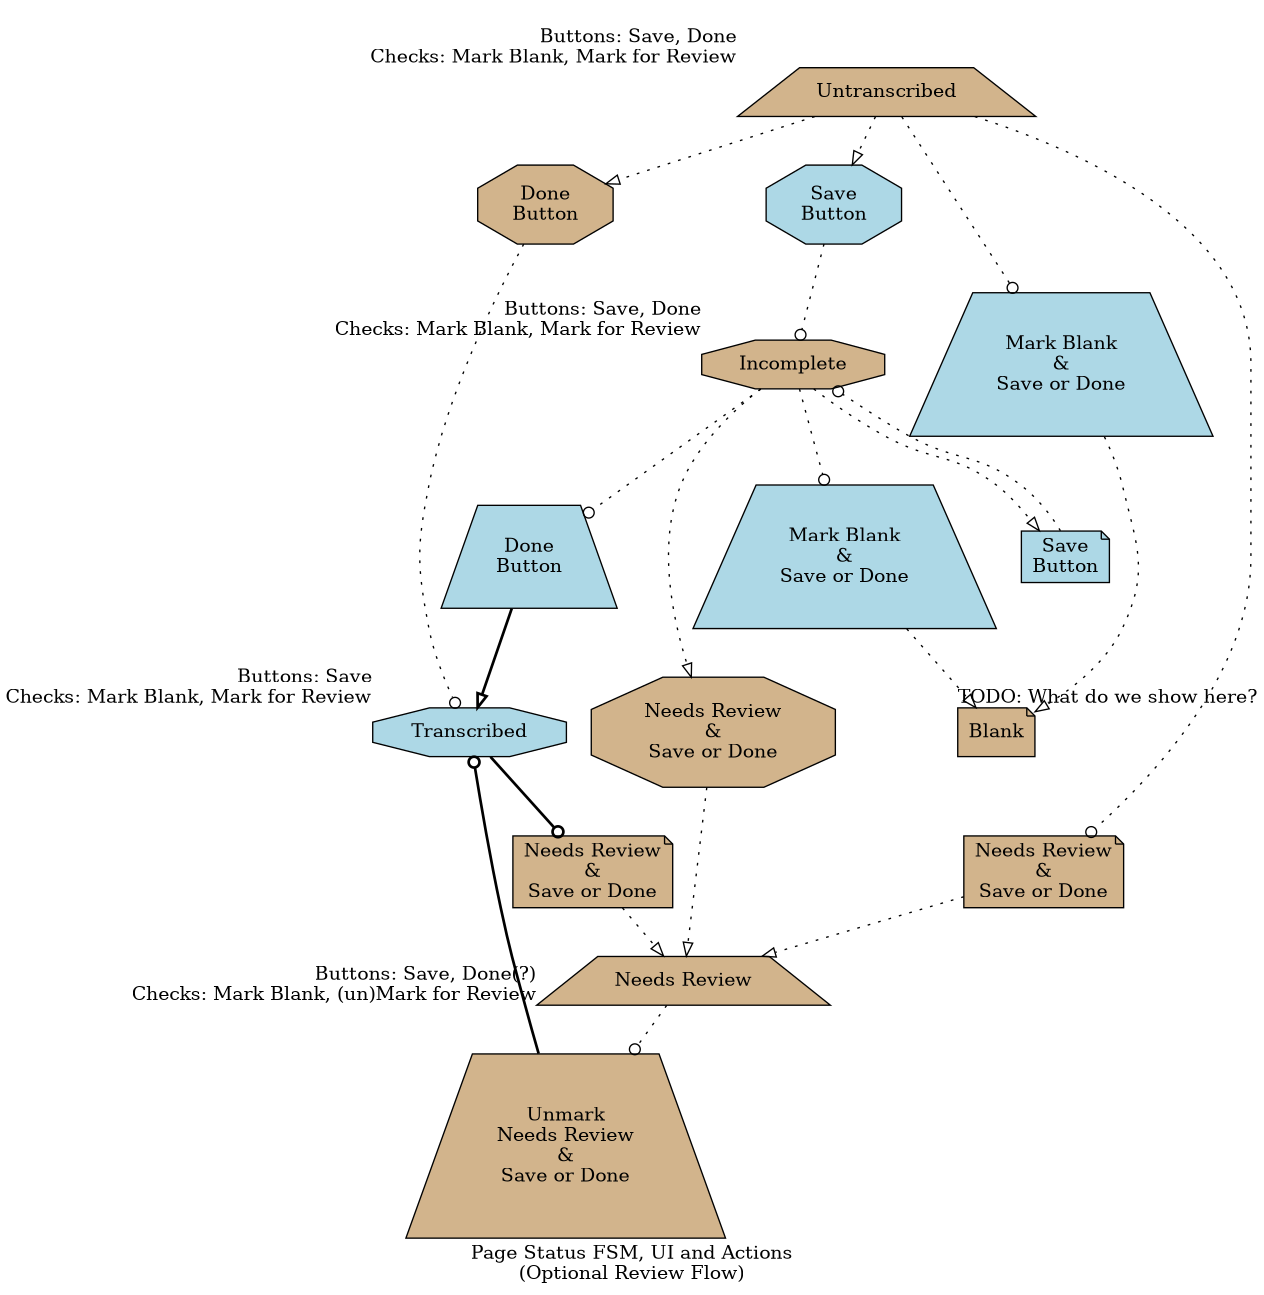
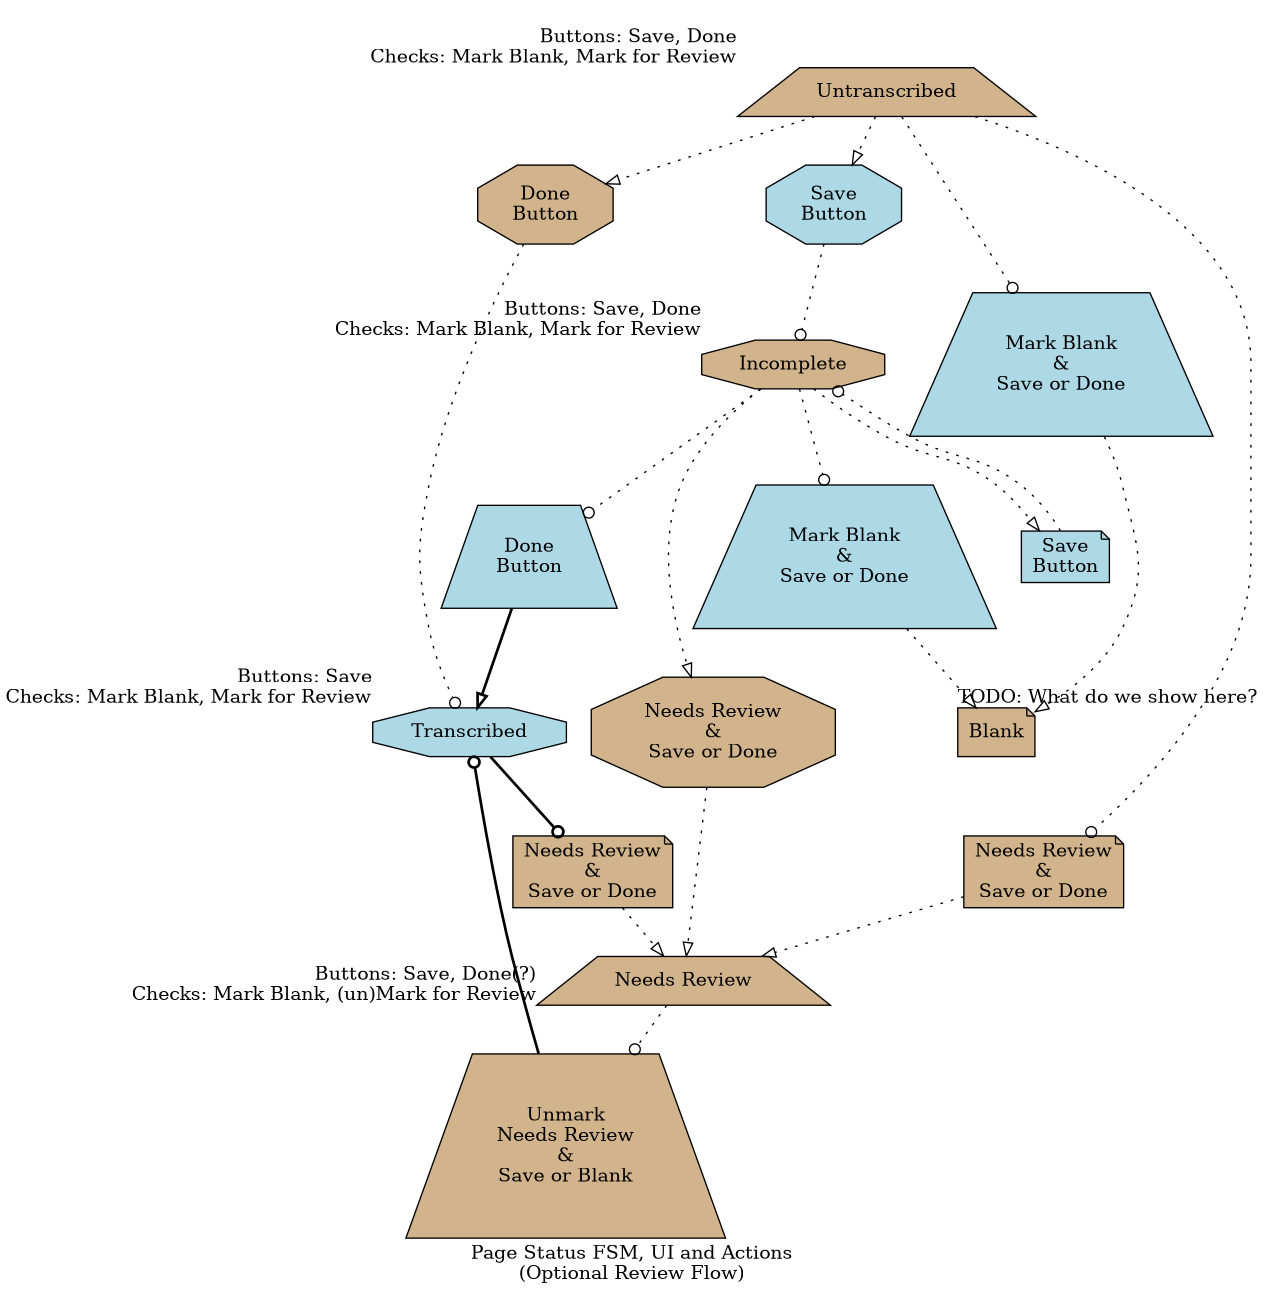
(566, 1146) -> (566, 1146)
